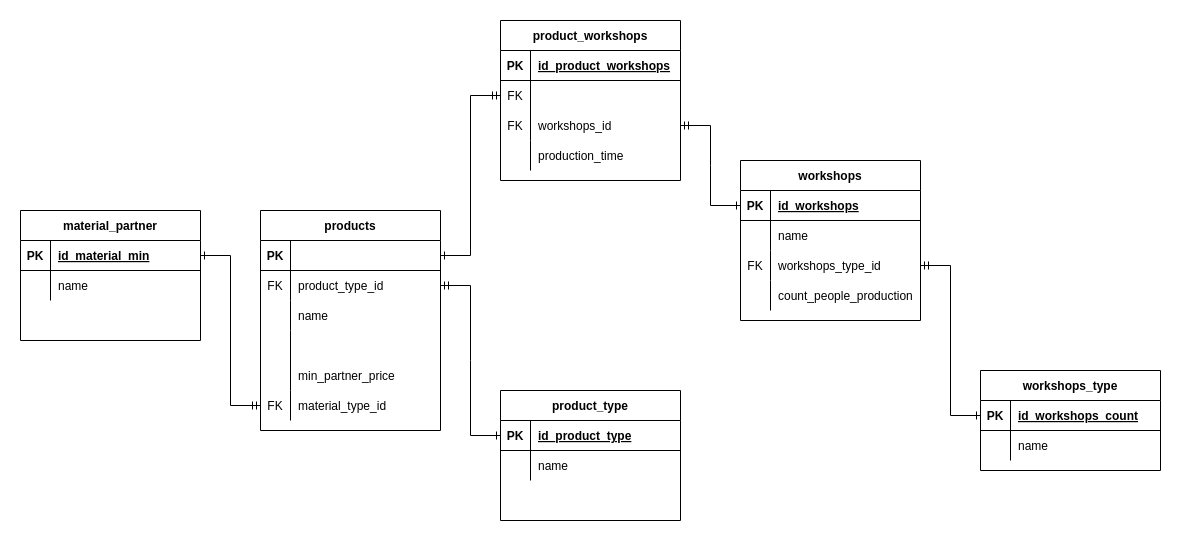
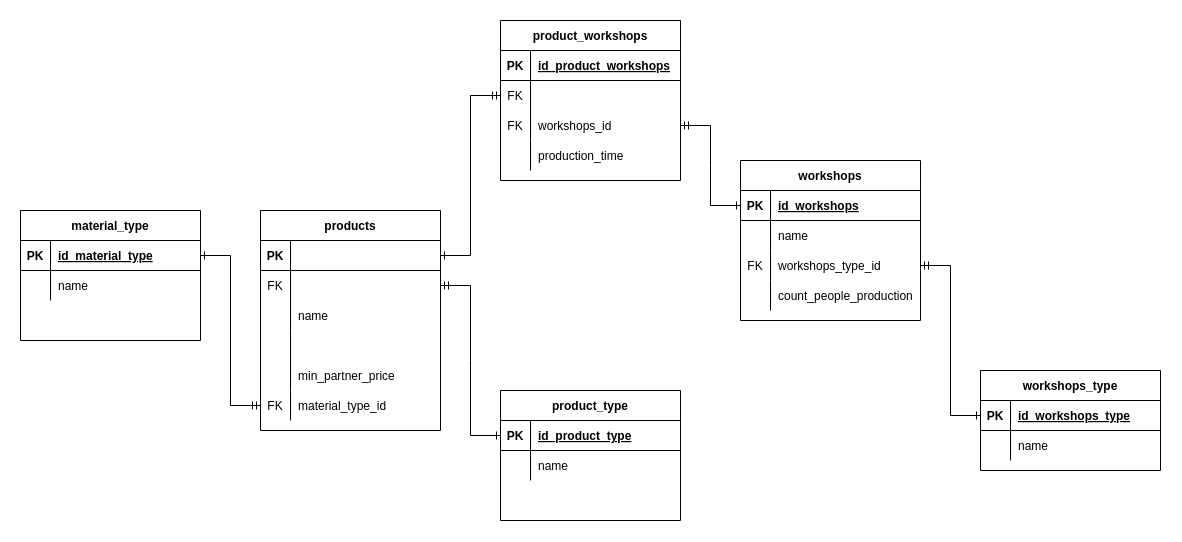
(110, 226) -> (110, 226)
(102, 256) -> (107, 256)
(366, 286) -> none
(1077, 416) -> (1074, 416)
